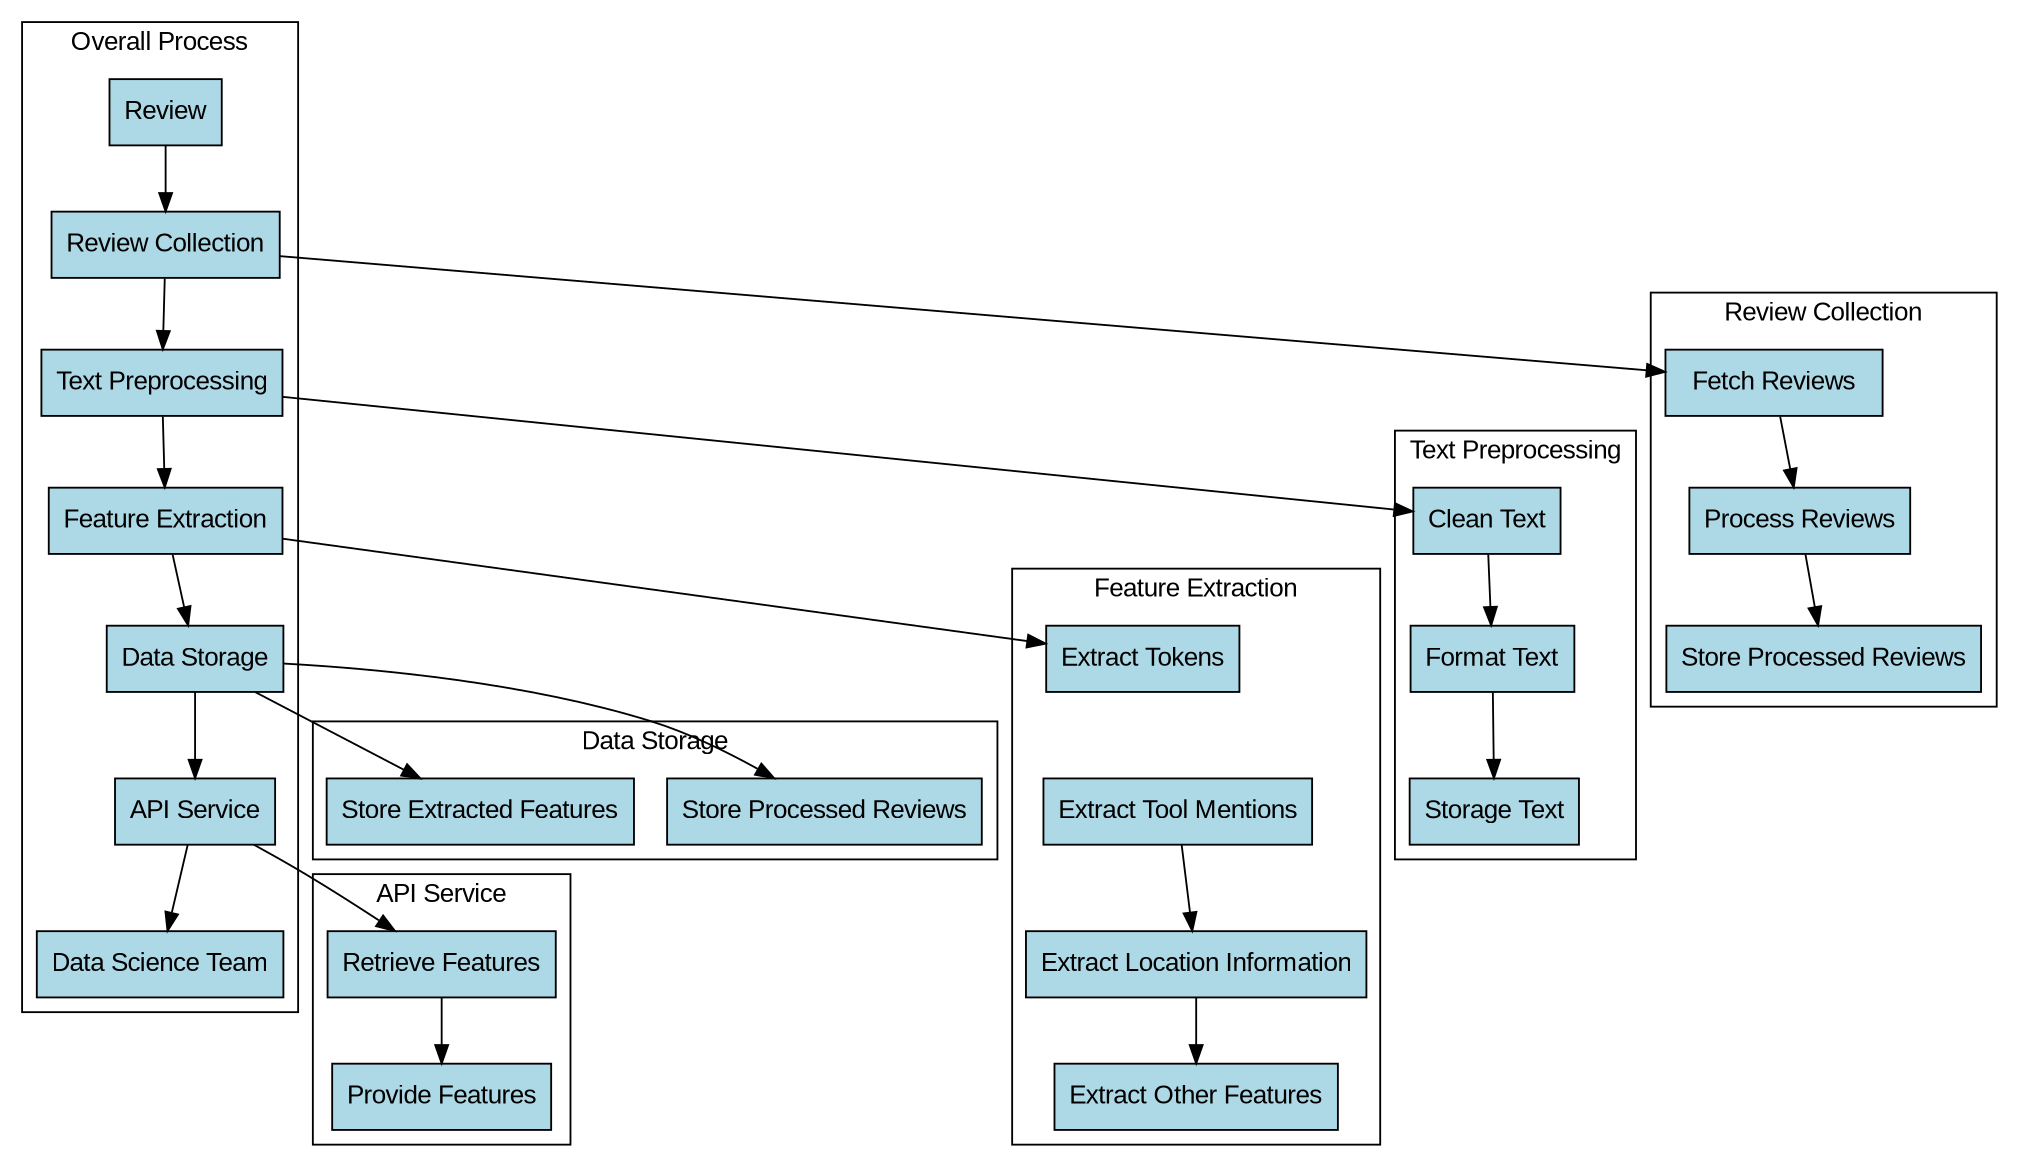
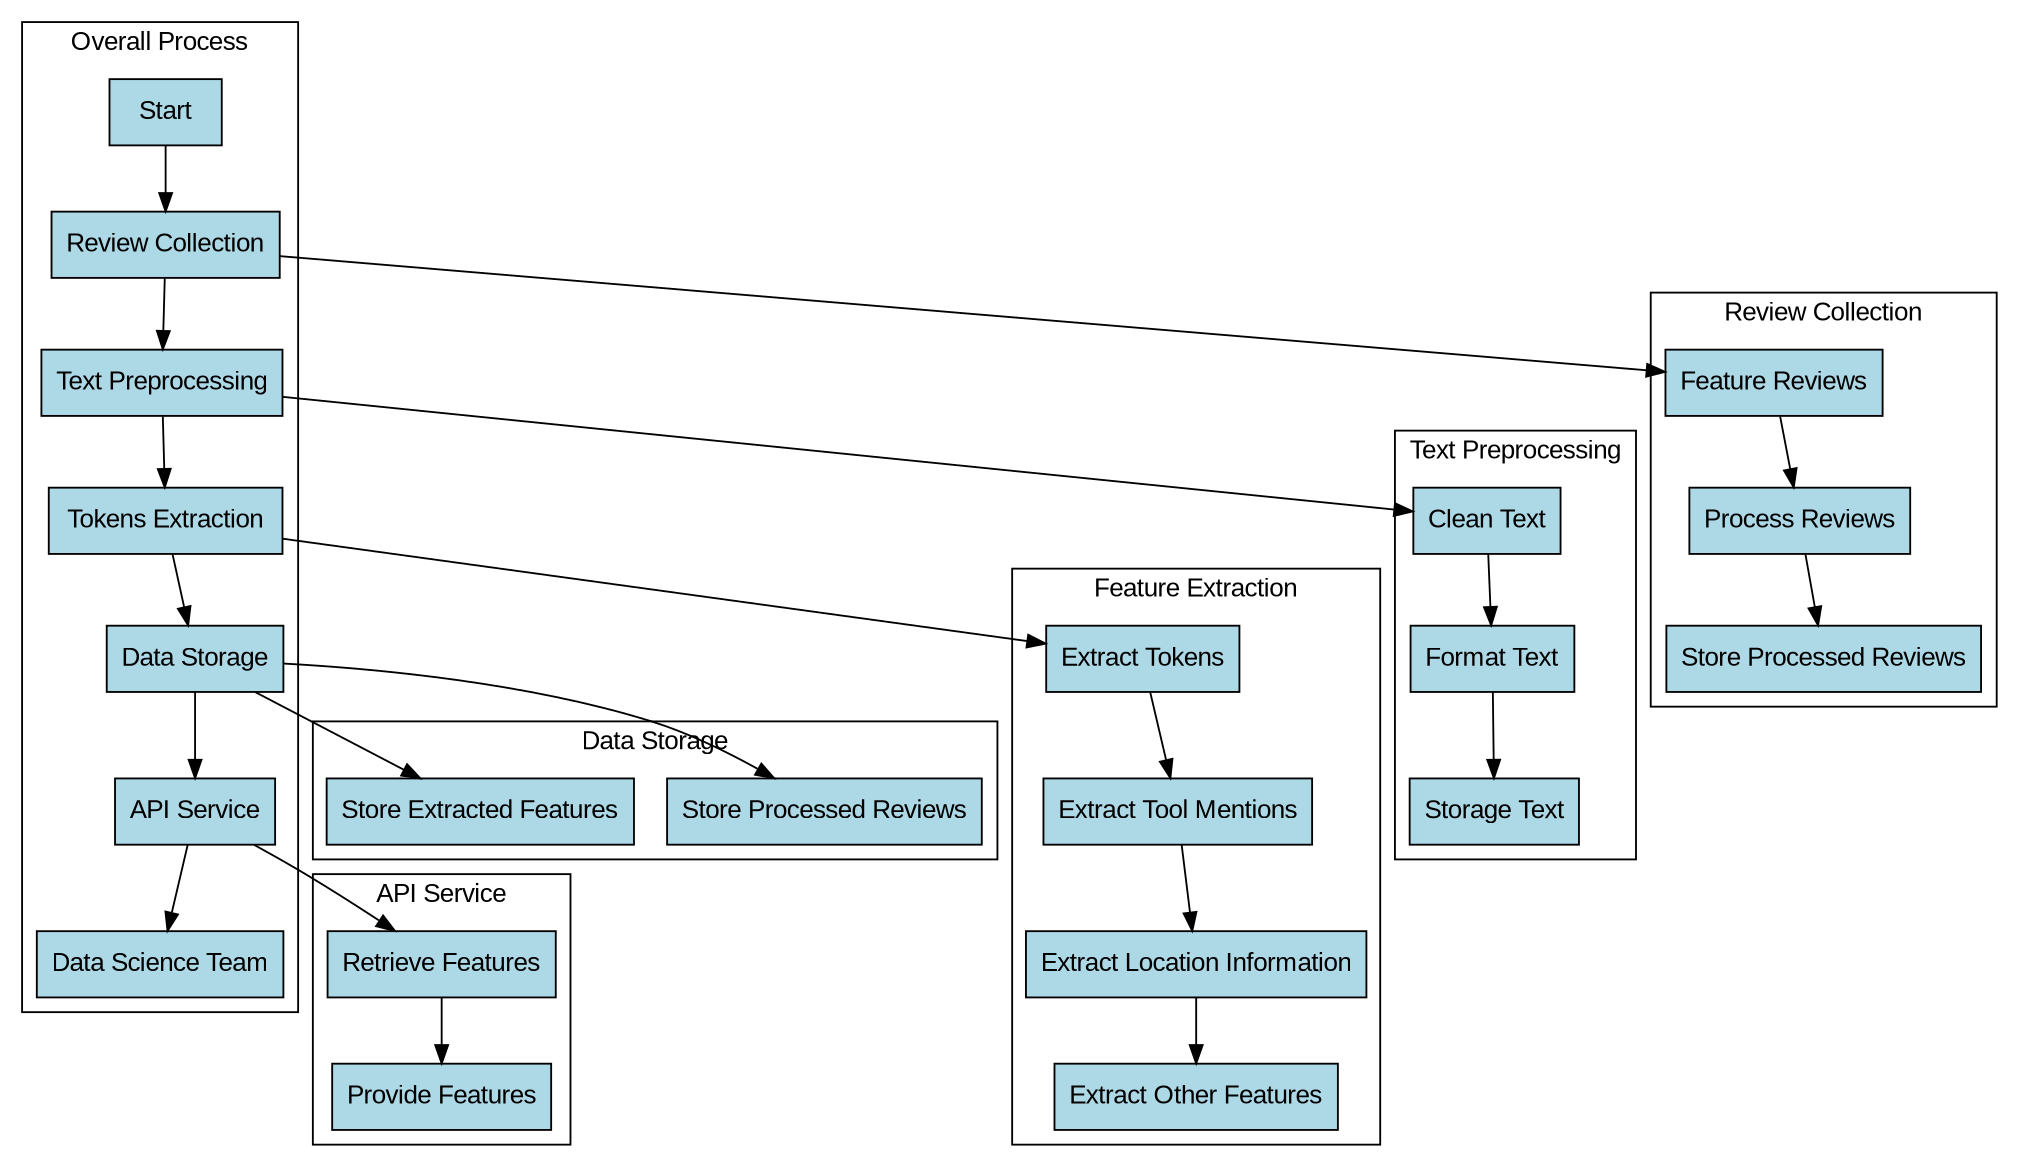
(166, 112) -> (166, 112)
(1774, 383) -> (1774, 383)
(166, 521) -> (166, 521)
none -> (1158, 726)
